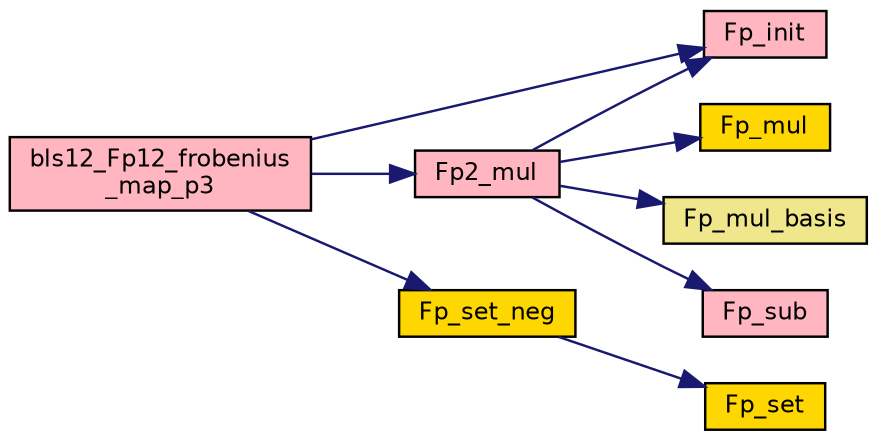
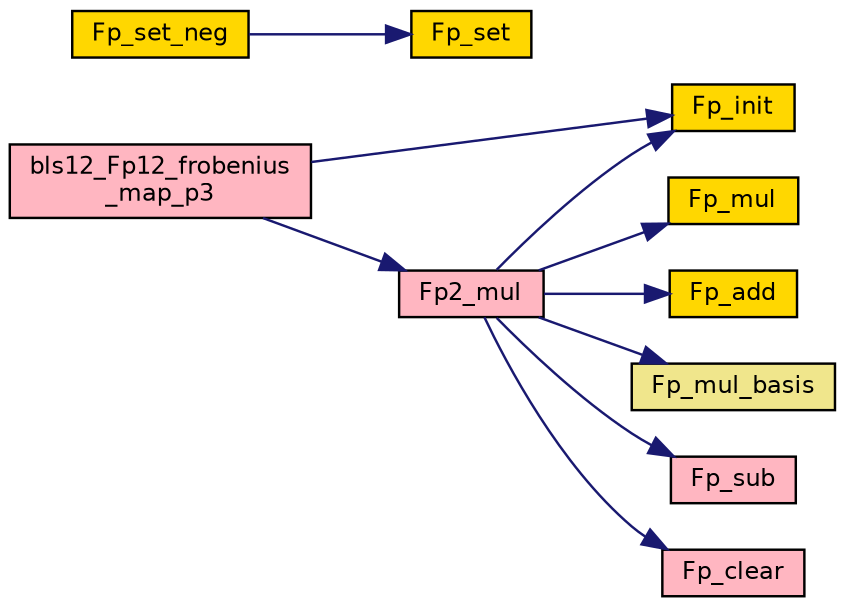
(765, 34) -> (733, 108)
(328, 245) -> none
none -> (733, 294)
none -> (733, 573)
